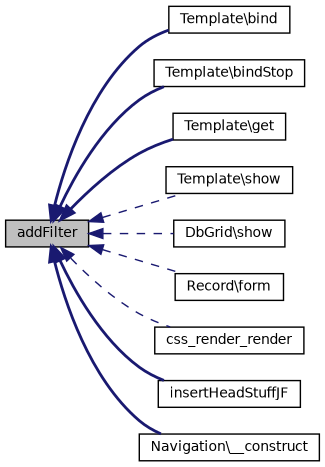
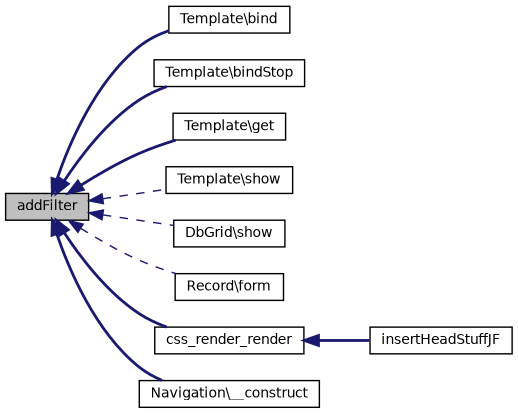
(116, 299) -> (108, 288)
(102, 330) -> (344, 340)
